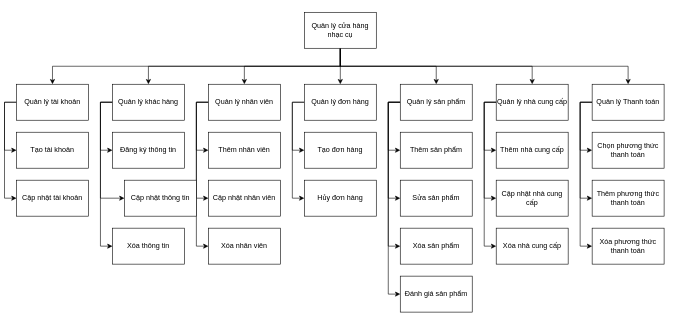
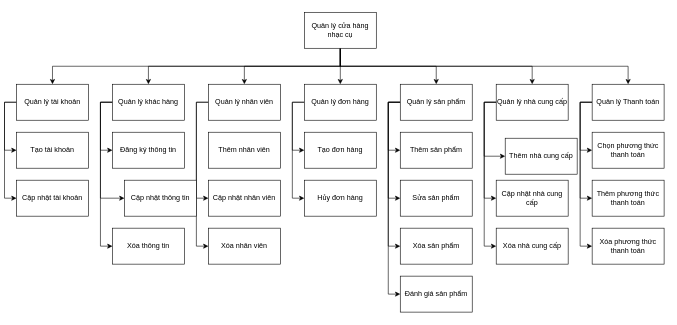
(203, 150) -> none
(533, 150) -> (542, 156)
